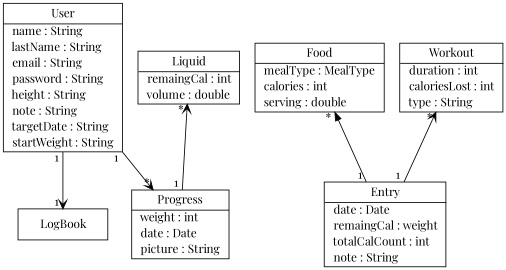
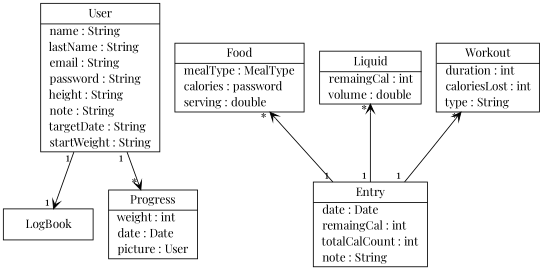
(296, 87) -> (233, 87)
(185, 151) -> (370, 147)
(352, 151) -> (304, 150)
(385, 226) -> (364, 226)
(180, 250) -> (153, 250)
